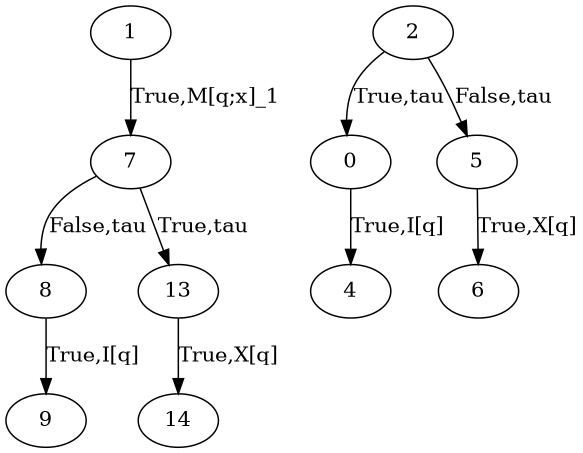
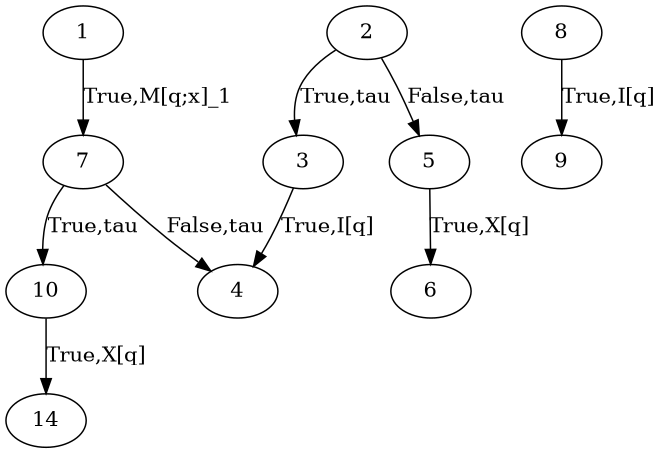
(351, 162) -> (303, 162)
(57, 204) -> (151, 225)
(178, 291) -> (46, 291)
